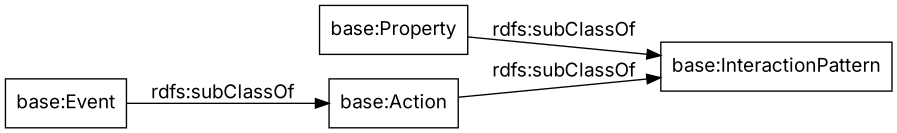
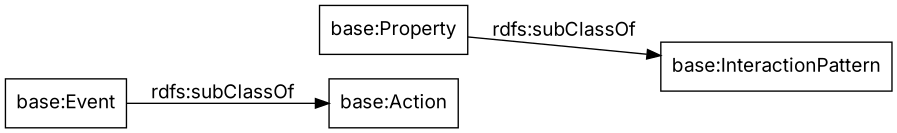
(553, 88) -> none
